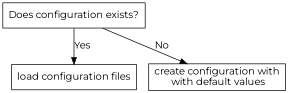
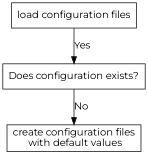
(74, 43) -> (74, 42)
(217, 77) -> (74, 138)
